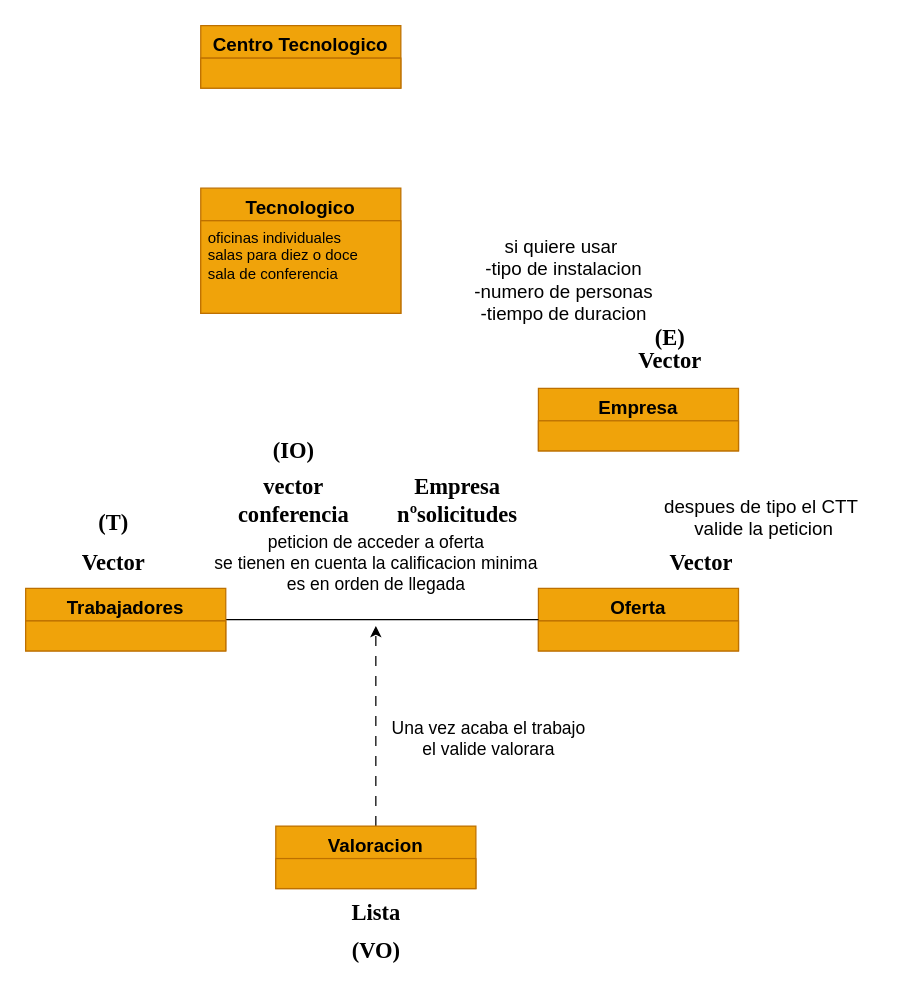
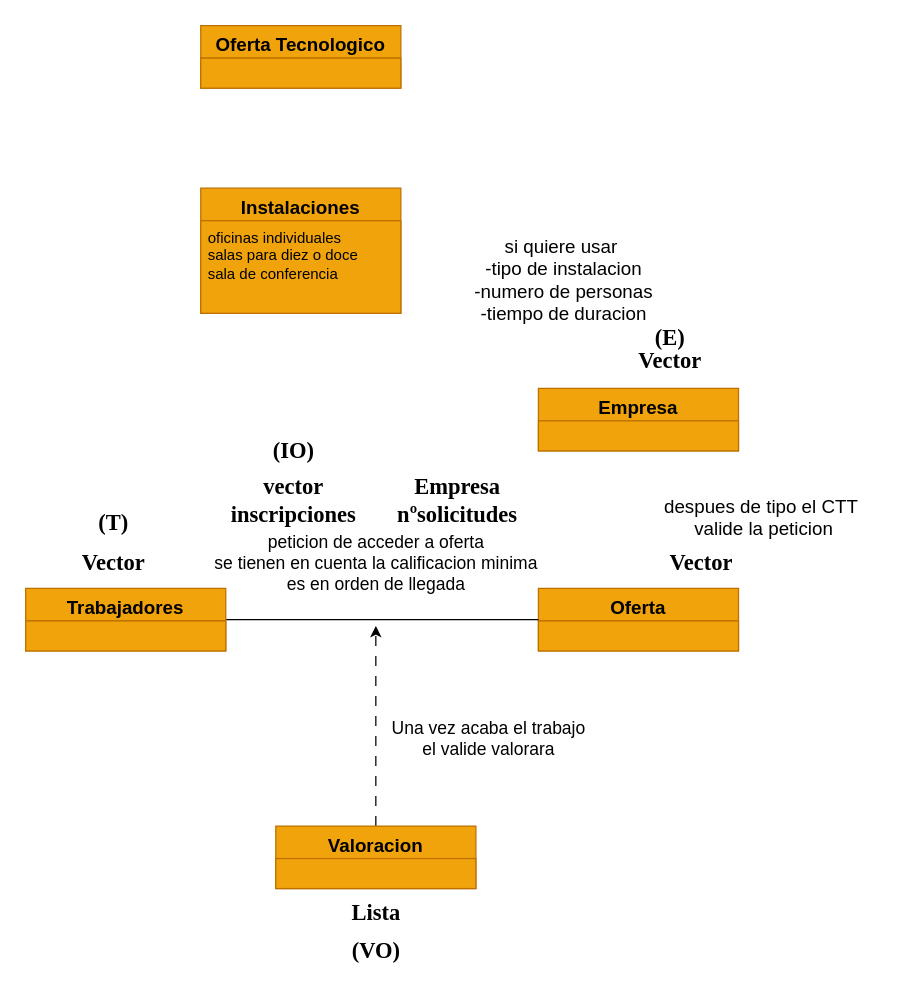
(301, 43) -> (301, 43)
(301, 206) -> (301, 206)
(294, 501) -> (294, 501)
